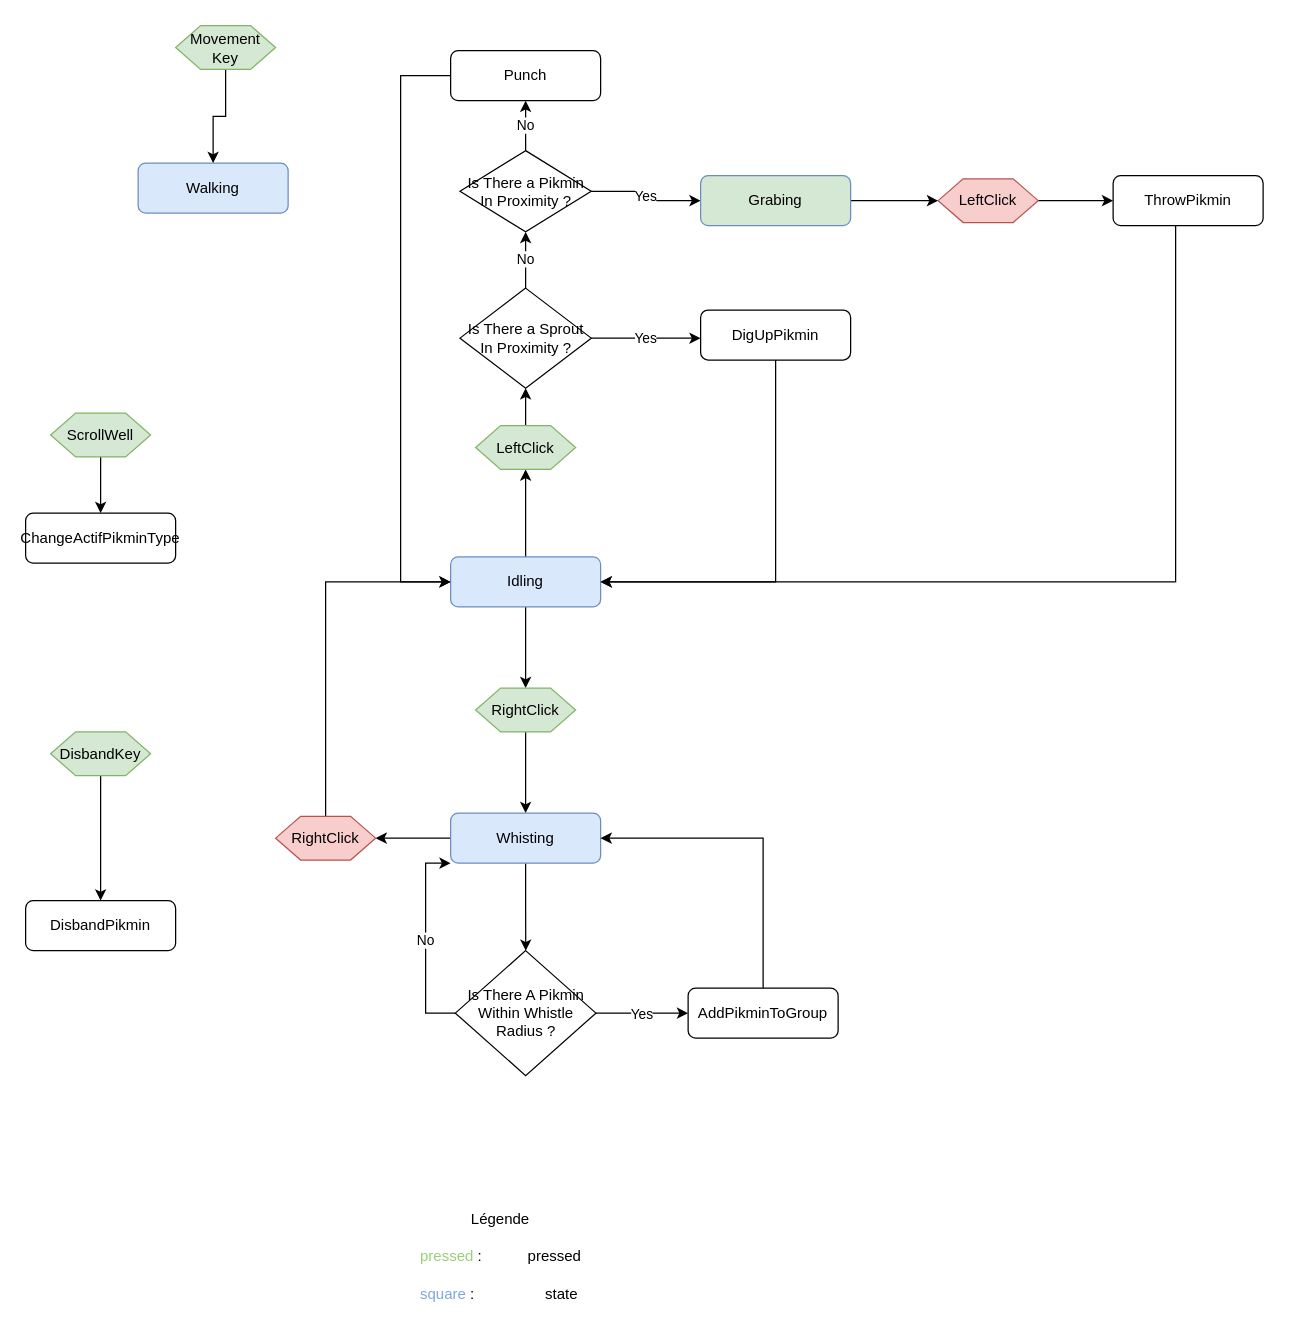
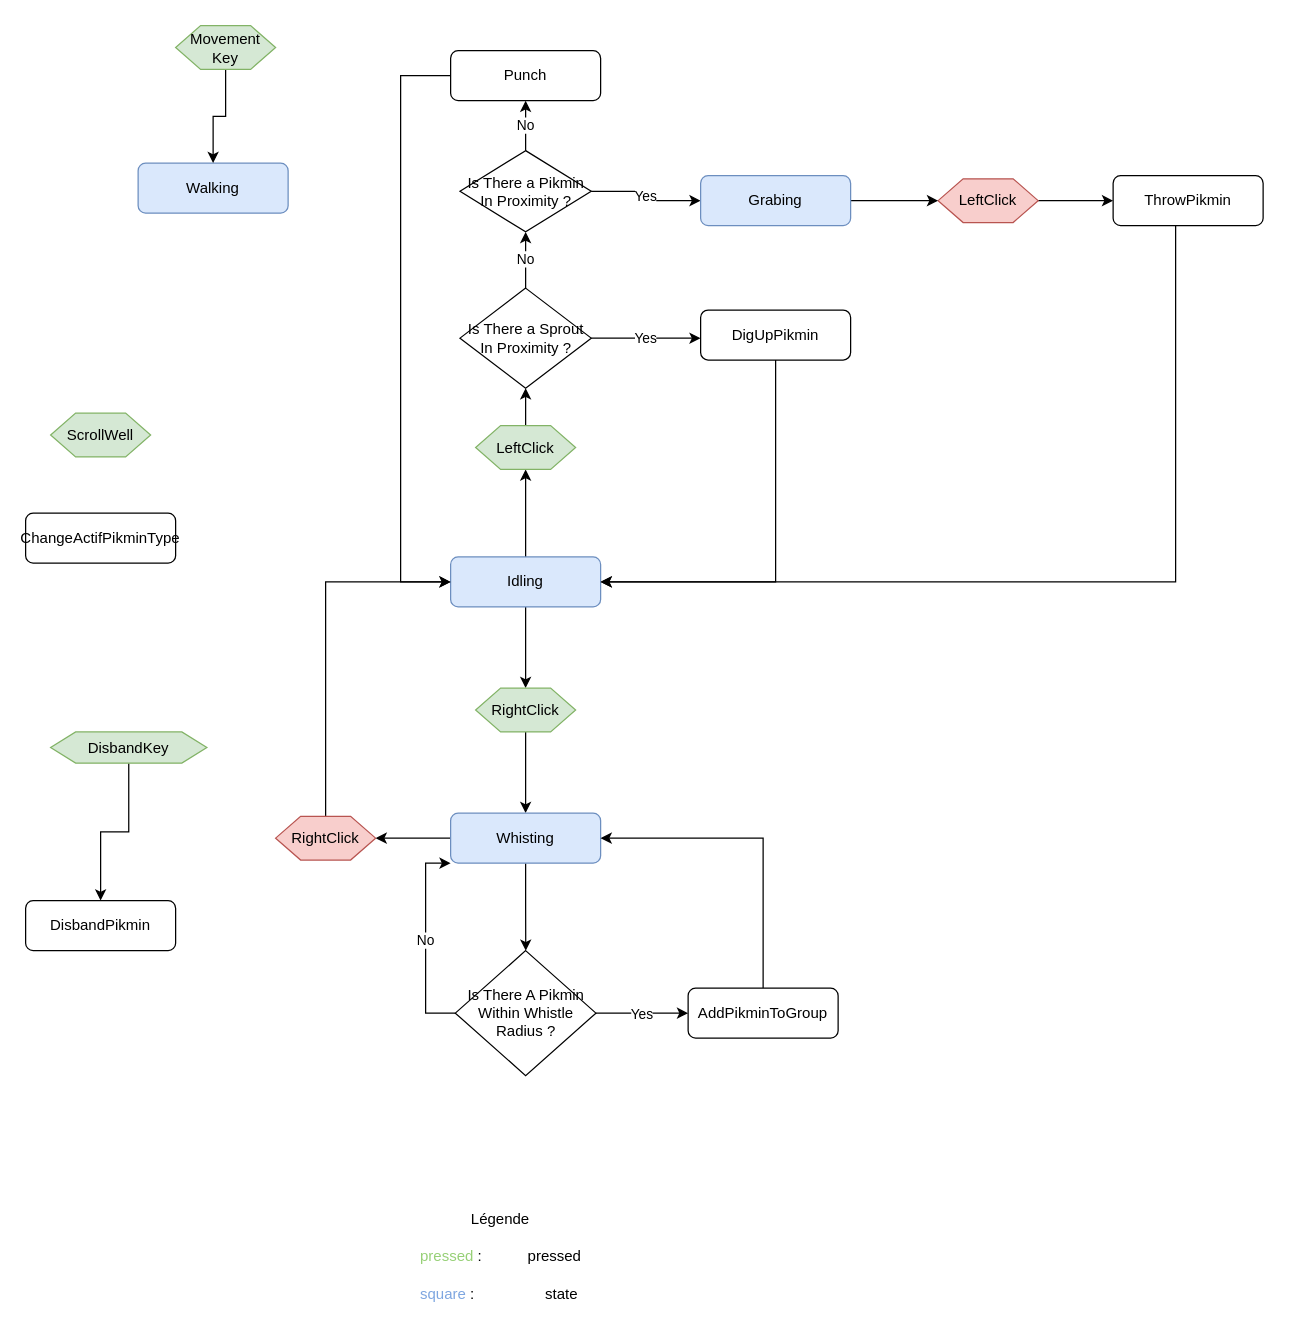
(776, 201) -> (776, 201)
(101, 481) -> none
(101, 754) -> (129, 748)
